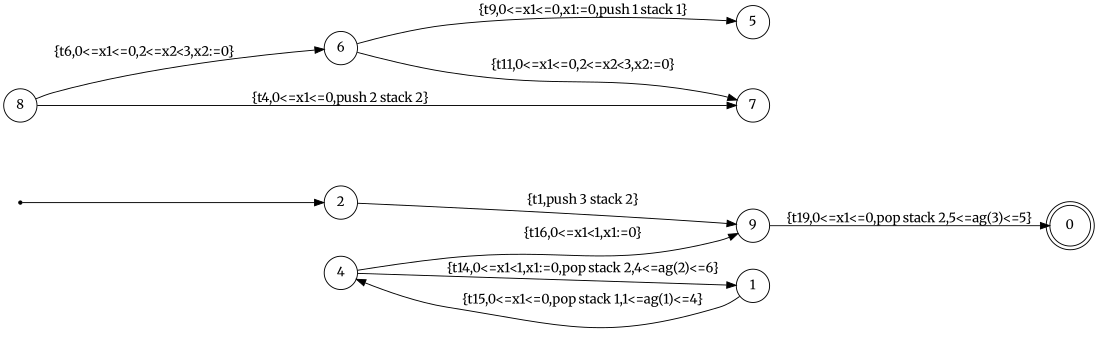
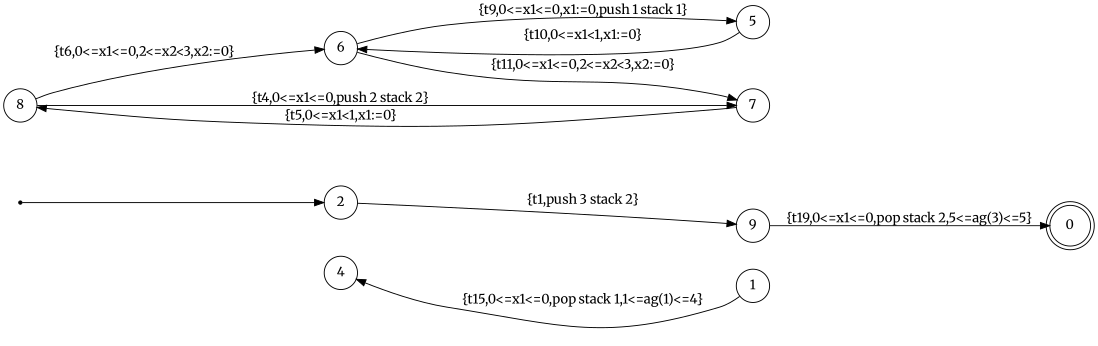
none -> (555, 55)
none -> (391, 126)
(544, 255) -> none
(542, 279) -> none
